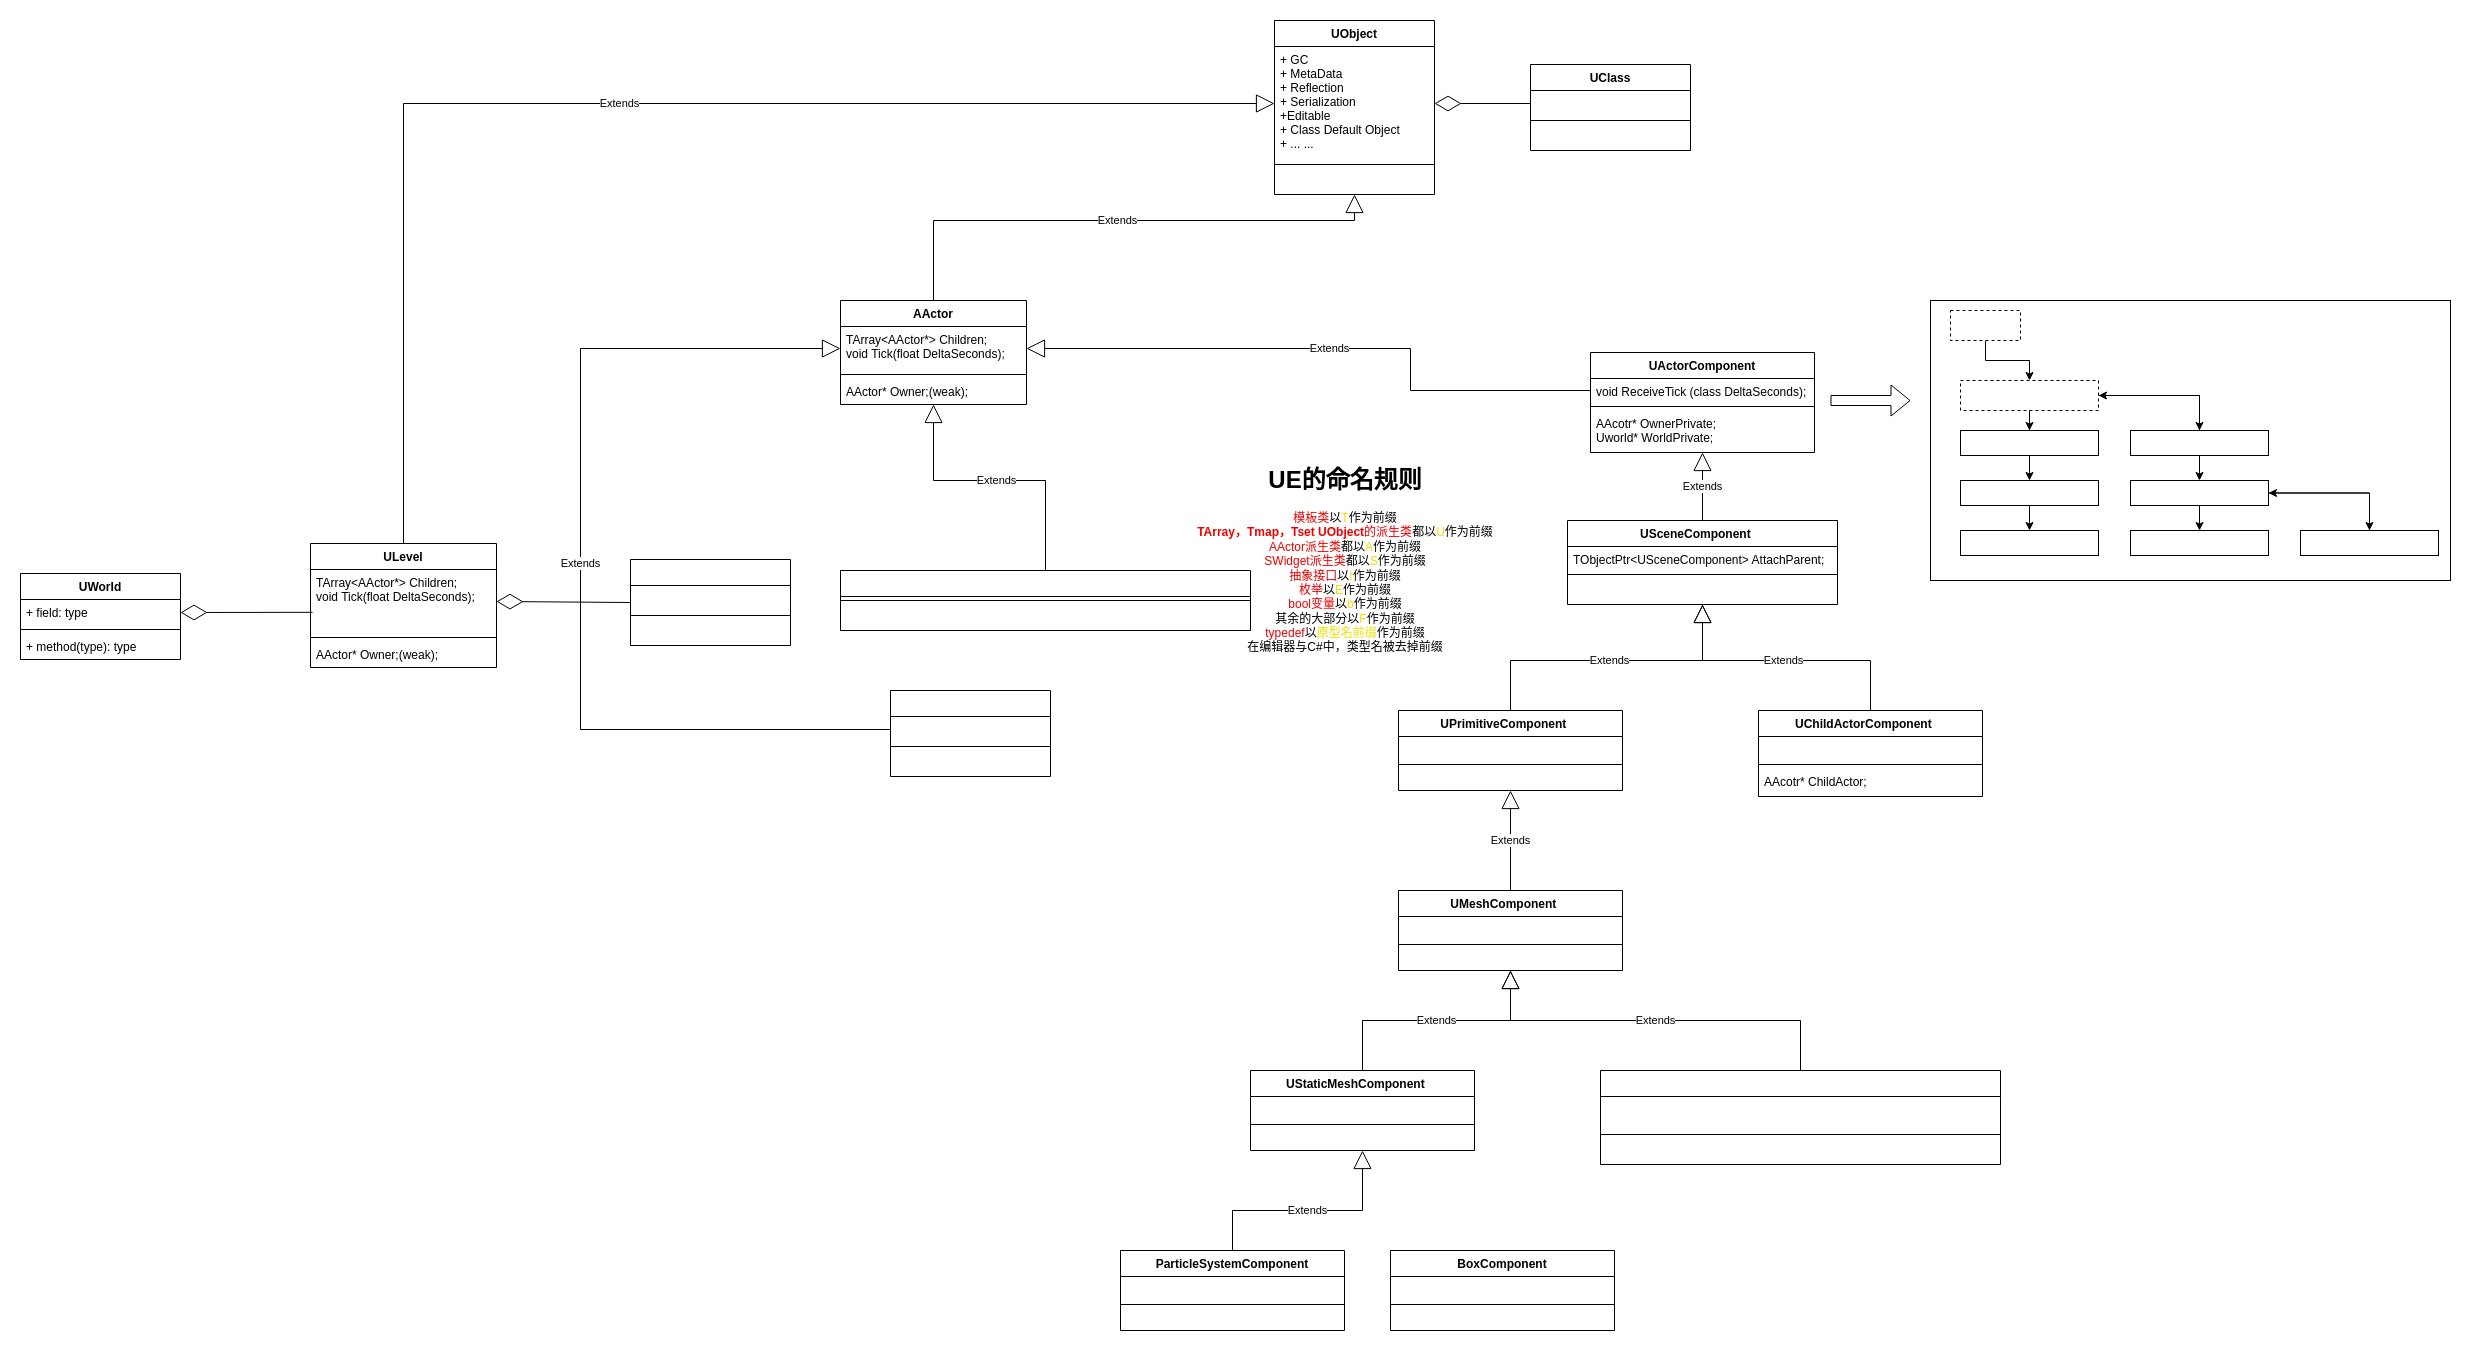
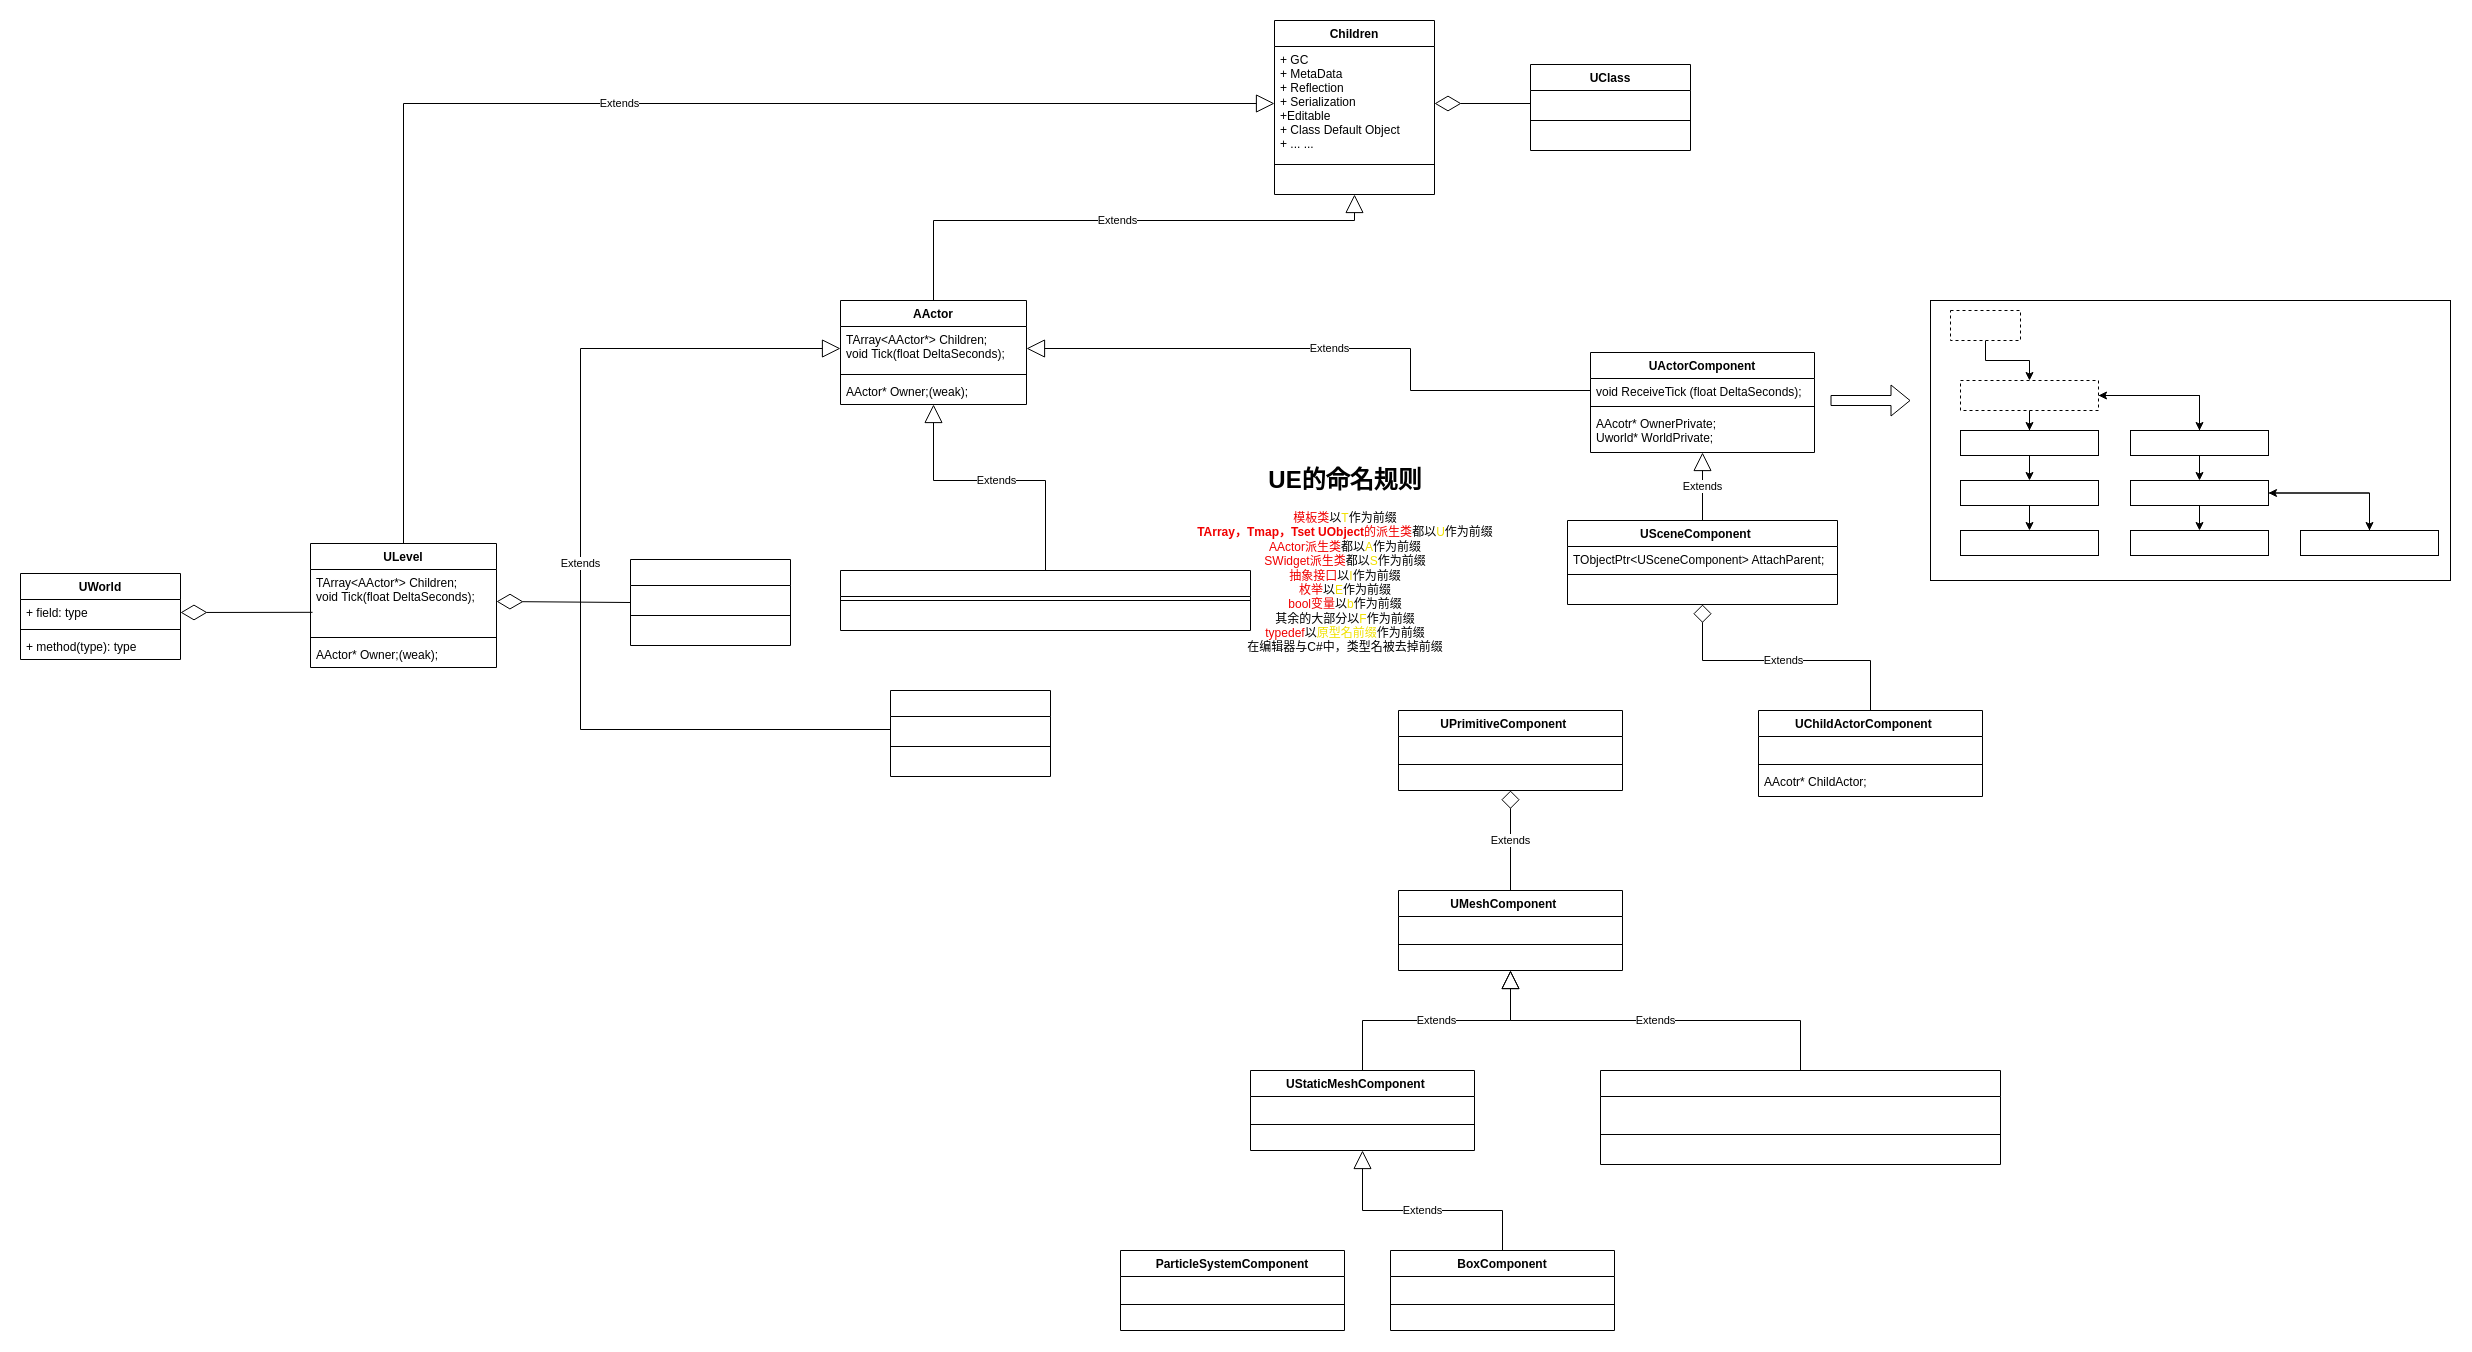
(1354, 34) -> (1354, 34)
(1710, 392) -> (1710, 392)
(1581, 661) -> none
(1705, 661) -> (1705, 661)
(1511, 810) -> (1511, 809)
(1277, 1211) -> none
none -> (1454, 1211)
